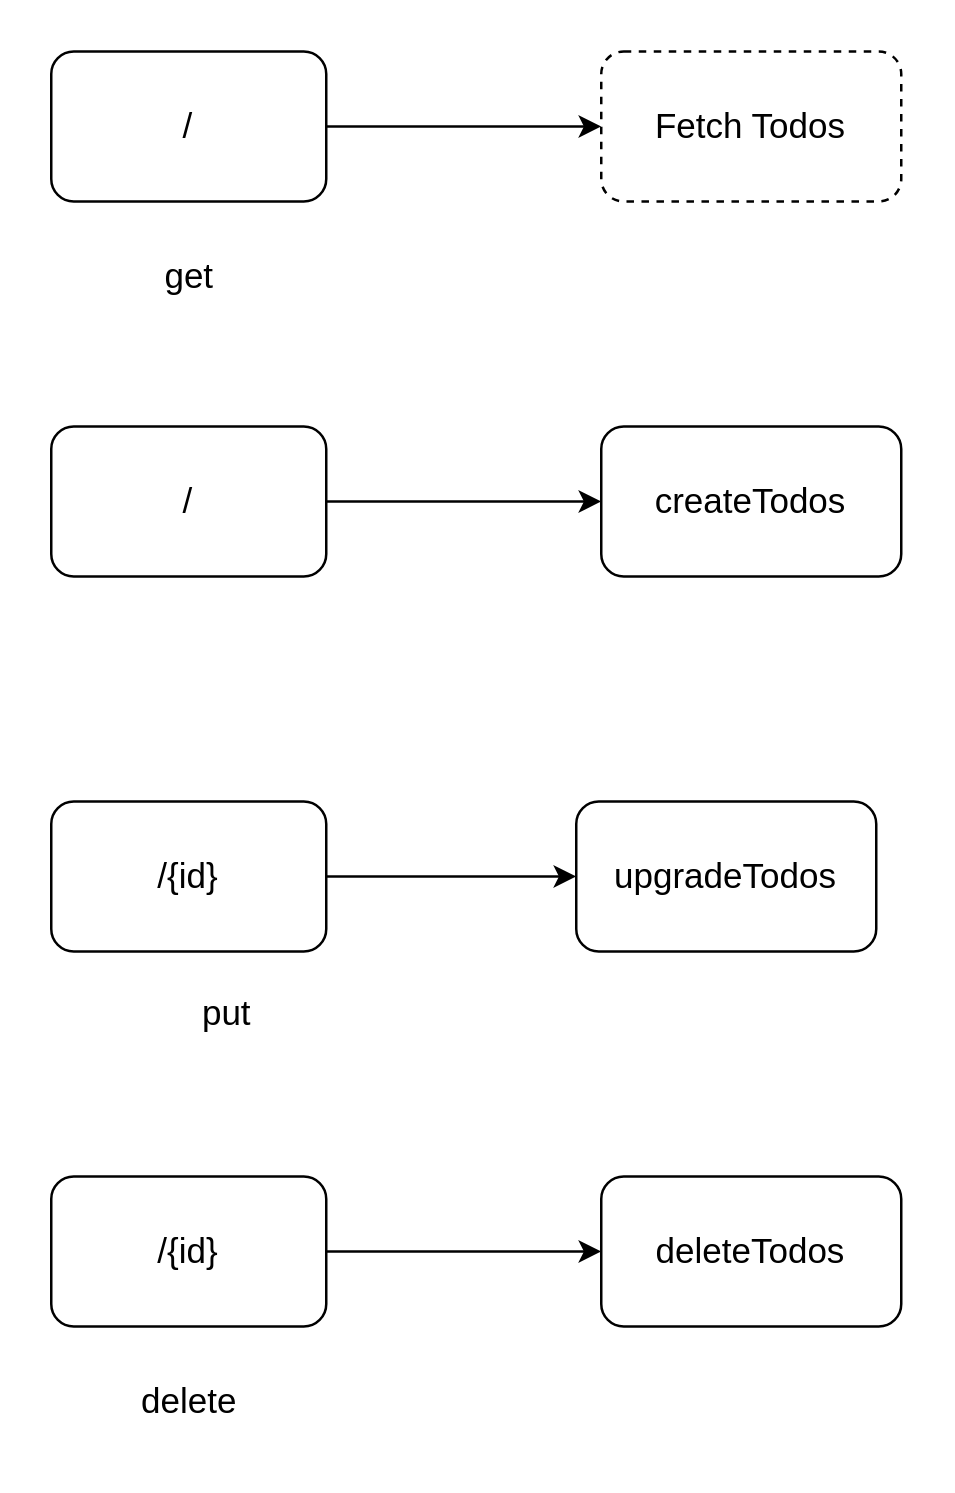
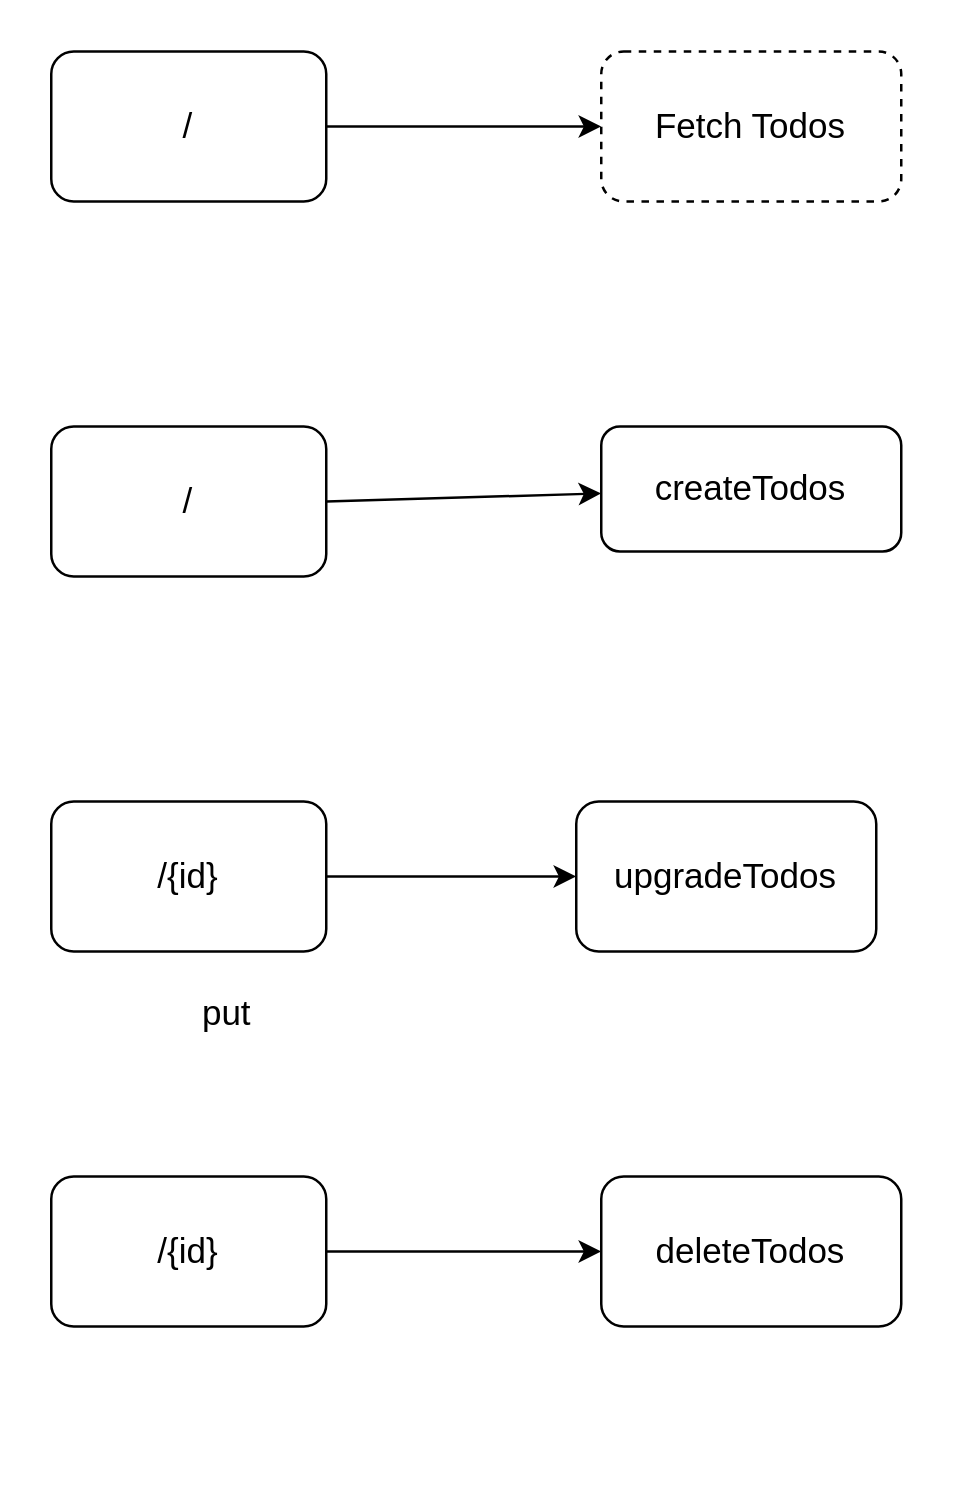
(189, 276) -> none
(751, 501) -> (751, 489)
(189, 1401) -> none
